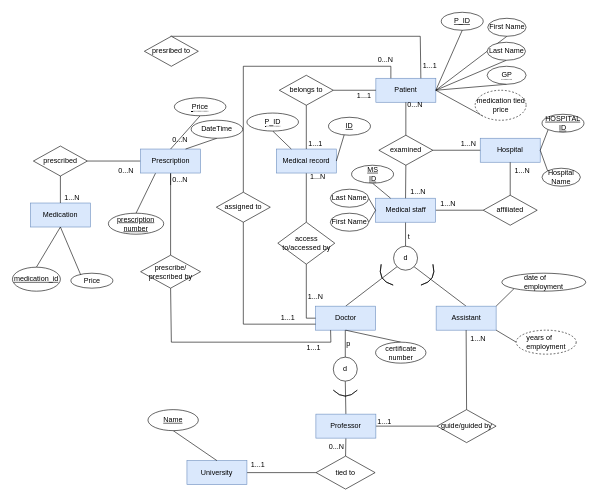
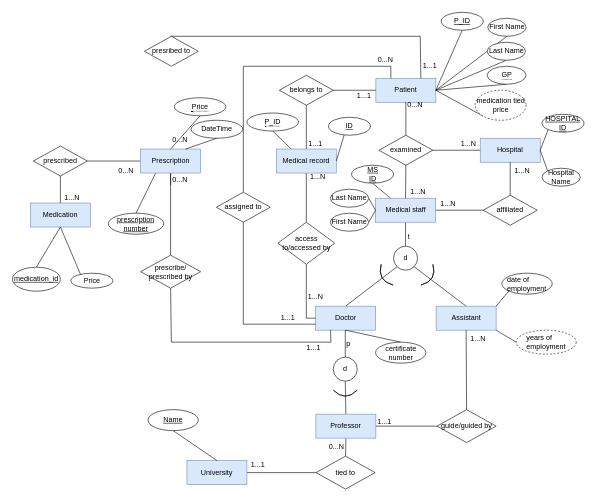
(544, 282) -> (527, 284)
